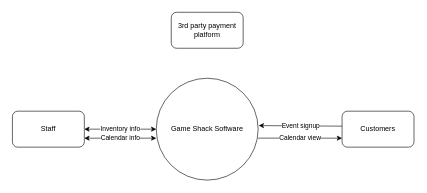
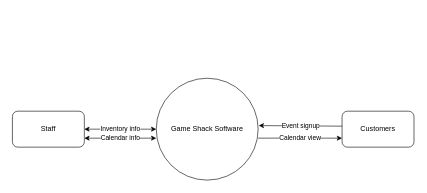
(207, 30) -> none
